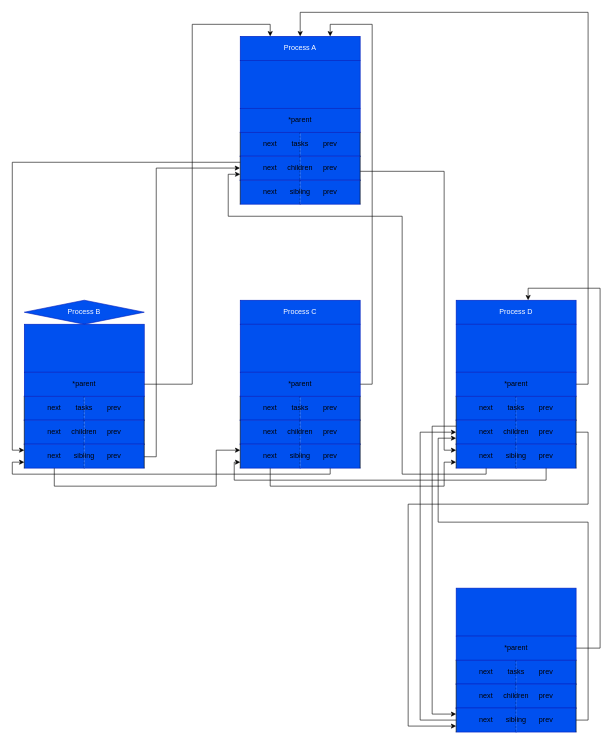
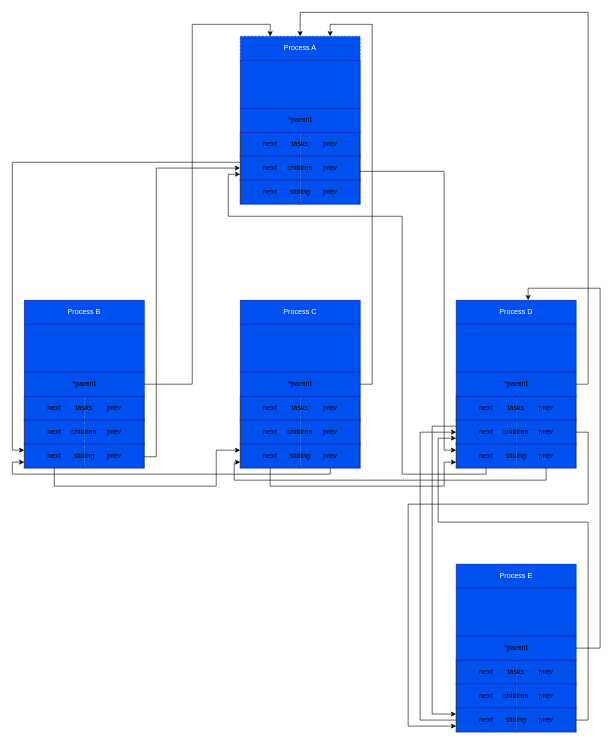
(300, 48) -> (300, 48)
(84, 312) -> (84, 312)
none -> (516, 576)
